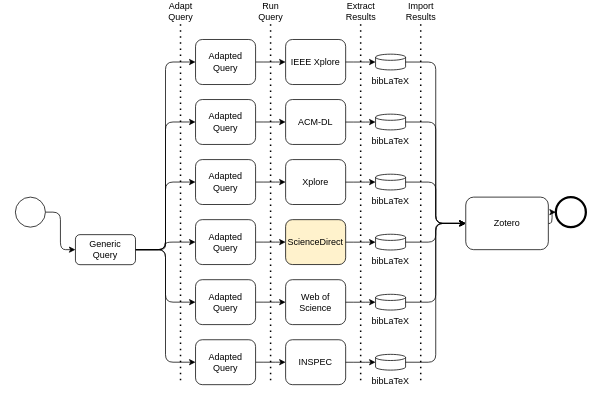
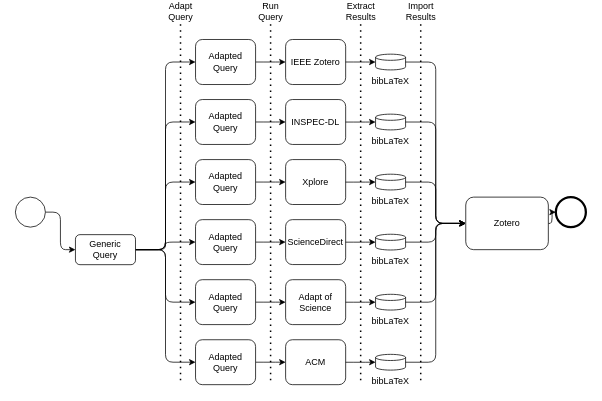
(315, 62) -> (315, 62)
(315, 122) -> (315, 122)
(315, 242) -> (315, 242)
(315, 302) -> (315, 302)
(315, 362) -> (315, 362)
